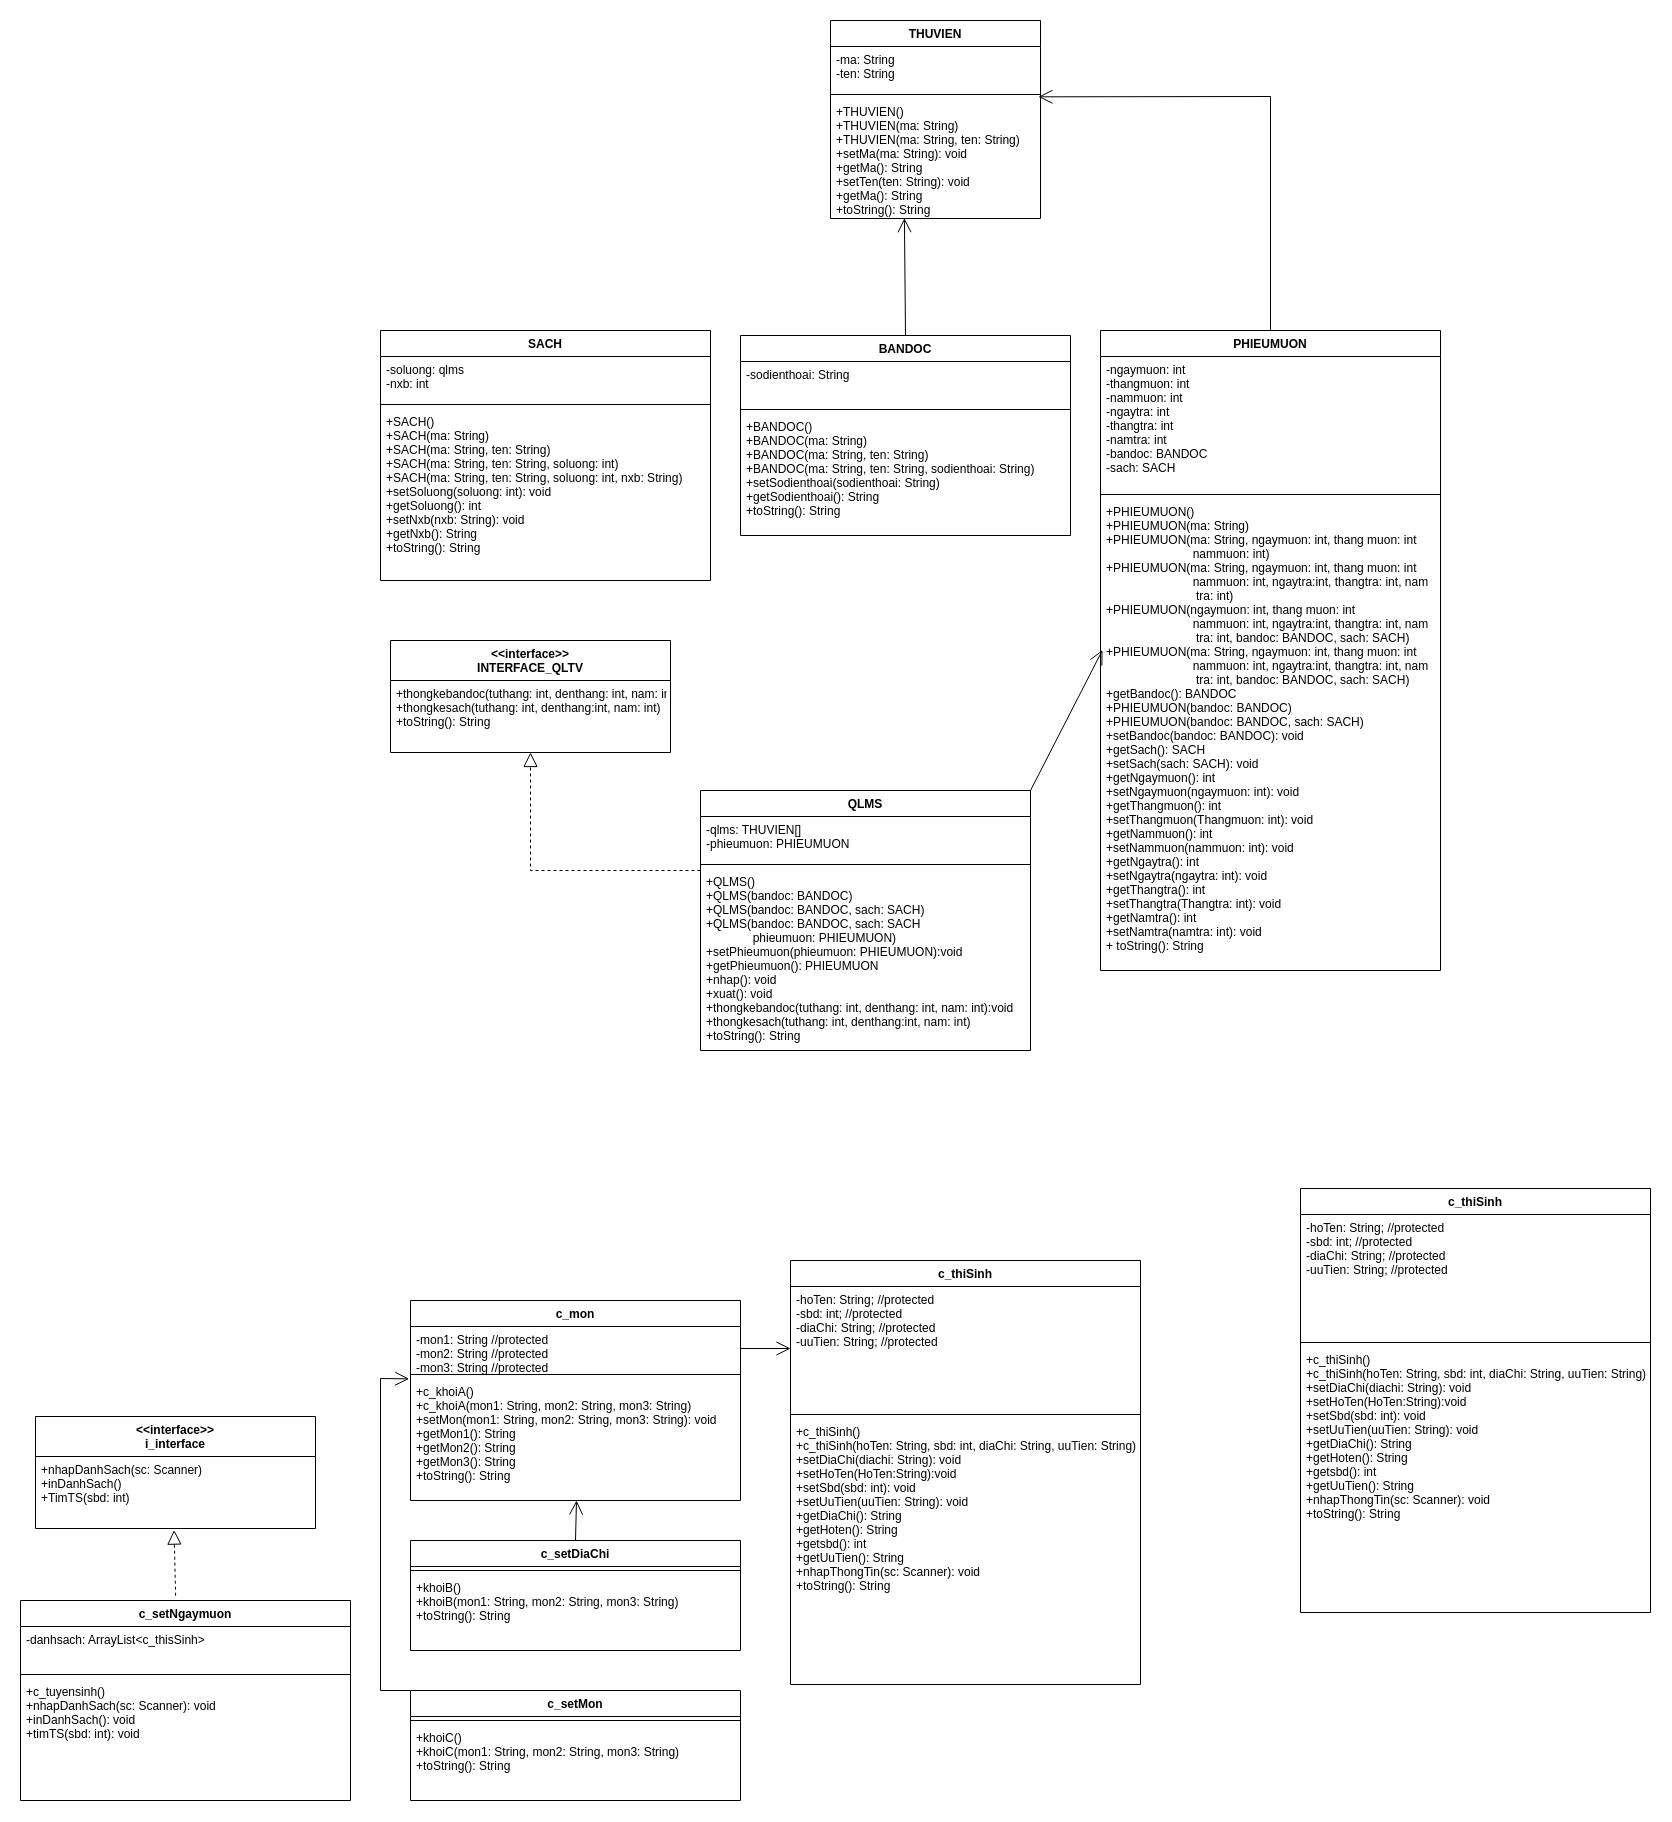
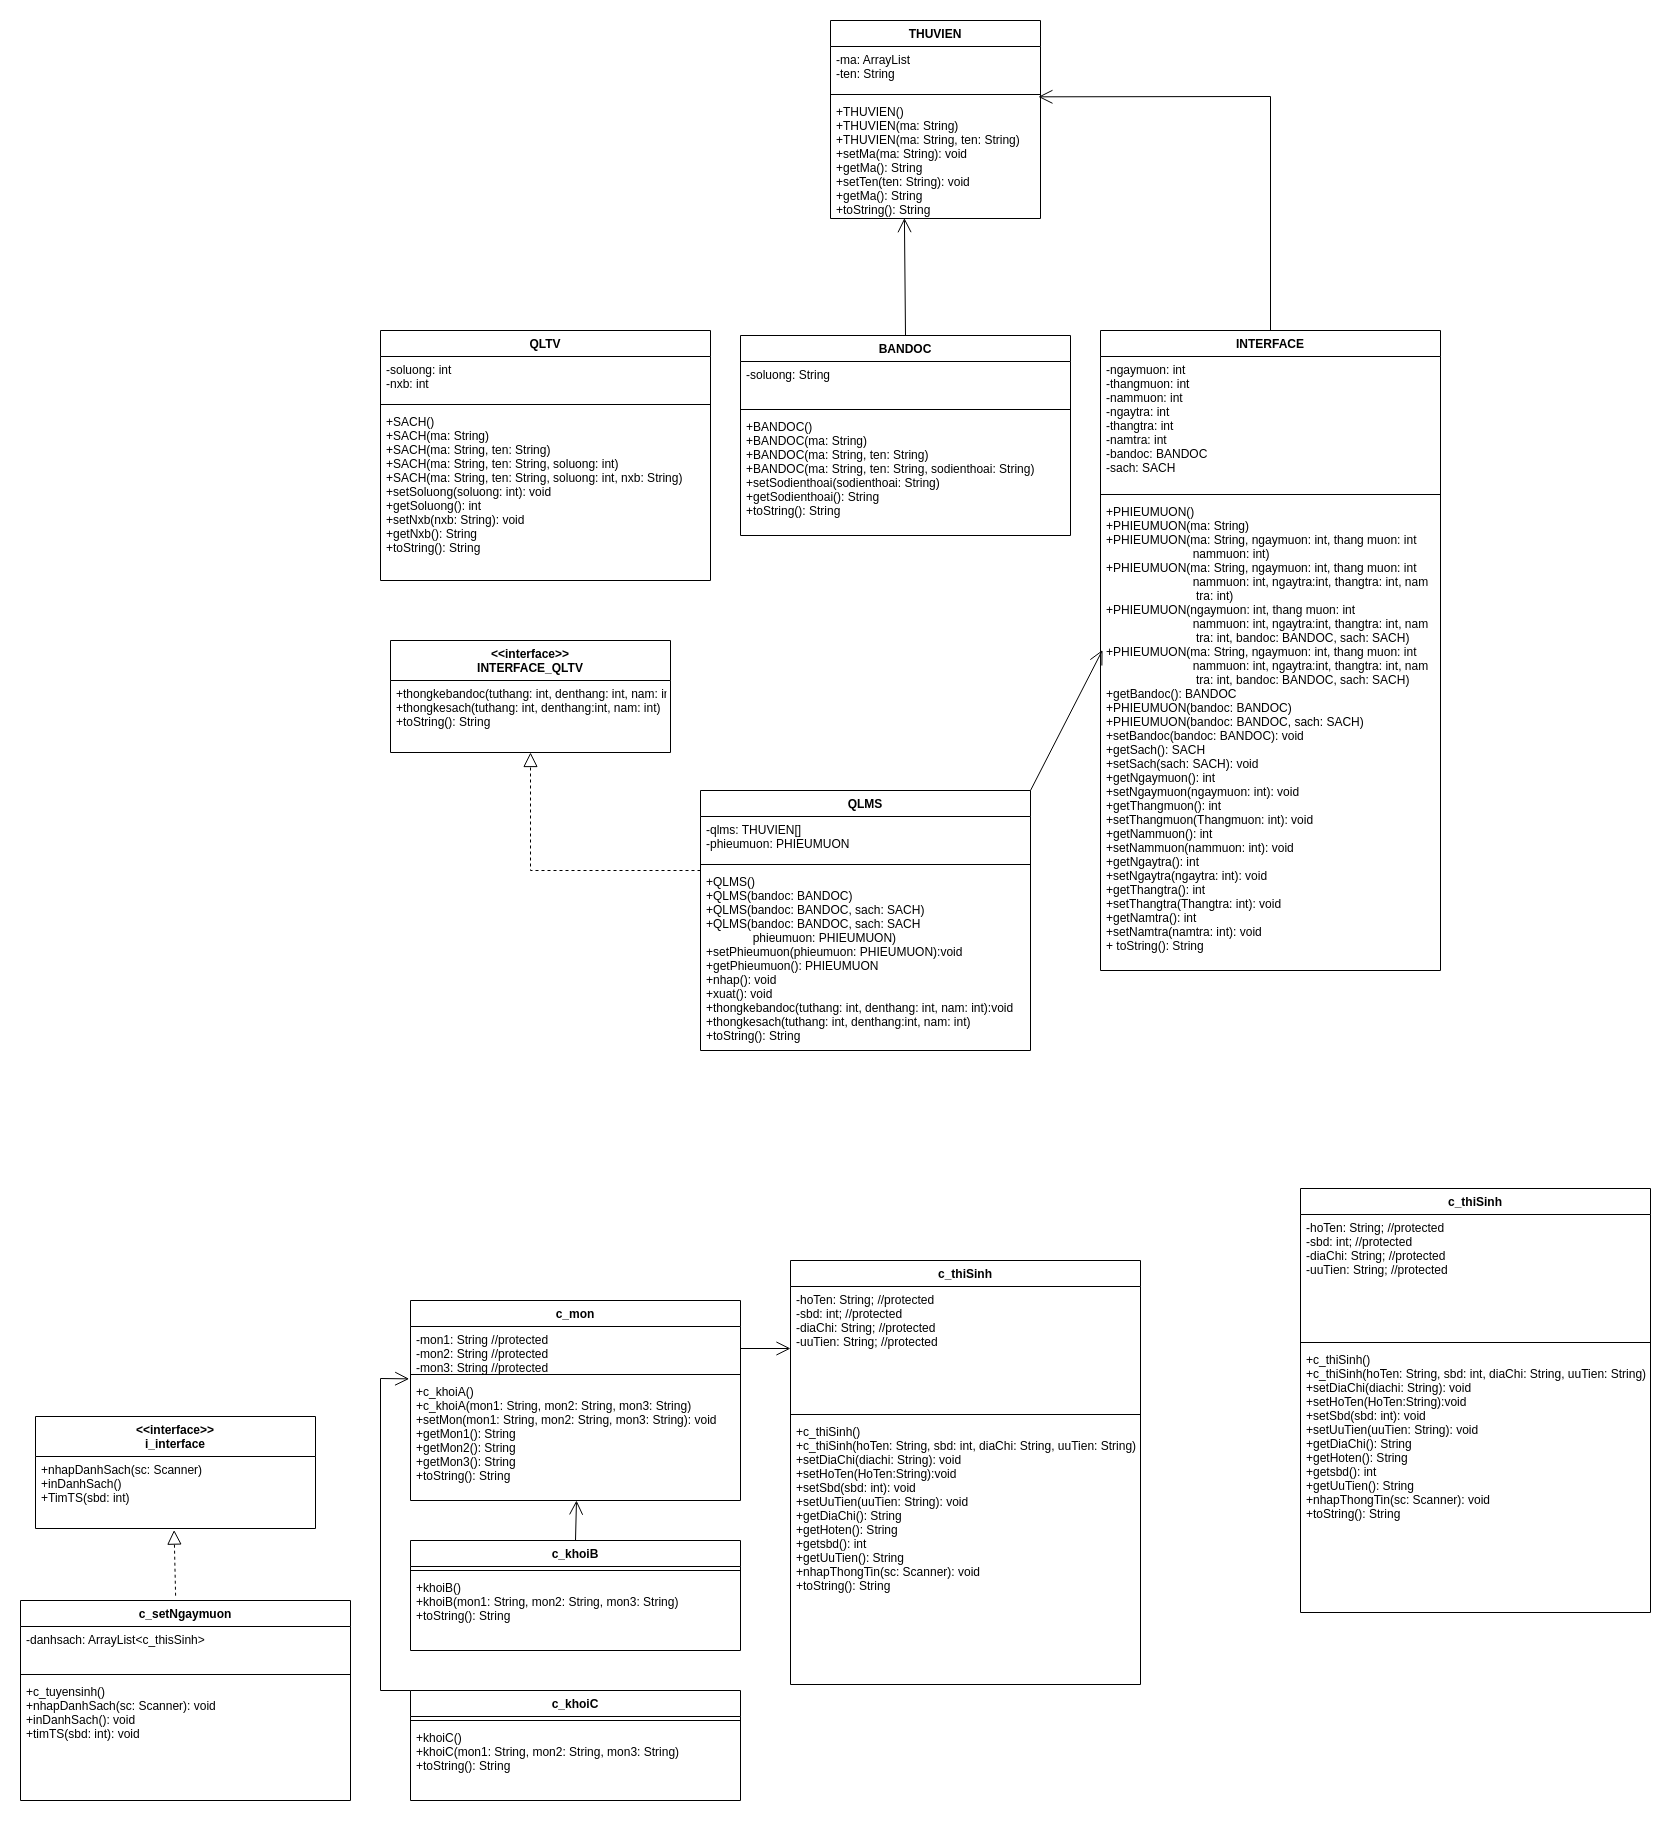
(868, 60) -> (878, 60)
(545, 344) -> (545, 344)
(1270, 344) -> (1270, 344)
(427, 370) -> (423, 370)
(805, 375) -> (794, 375)
(575, 1554) -> (575, 1554)
(575, 1704) -> (575, 1704)
